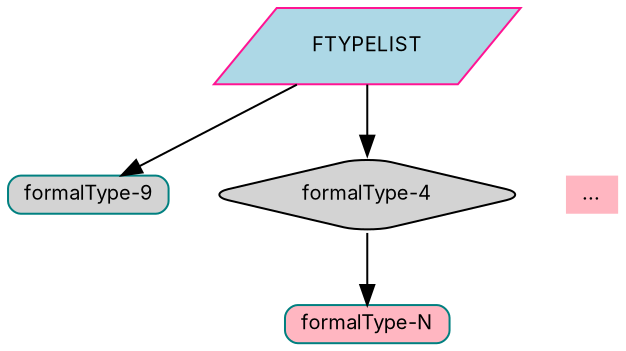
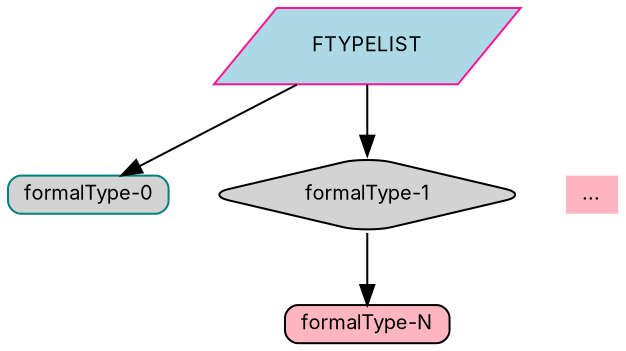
(88, 195) -> (88, 195)
(367, 195) -> (367, 195)
(367, 324) -> (367, 324)
